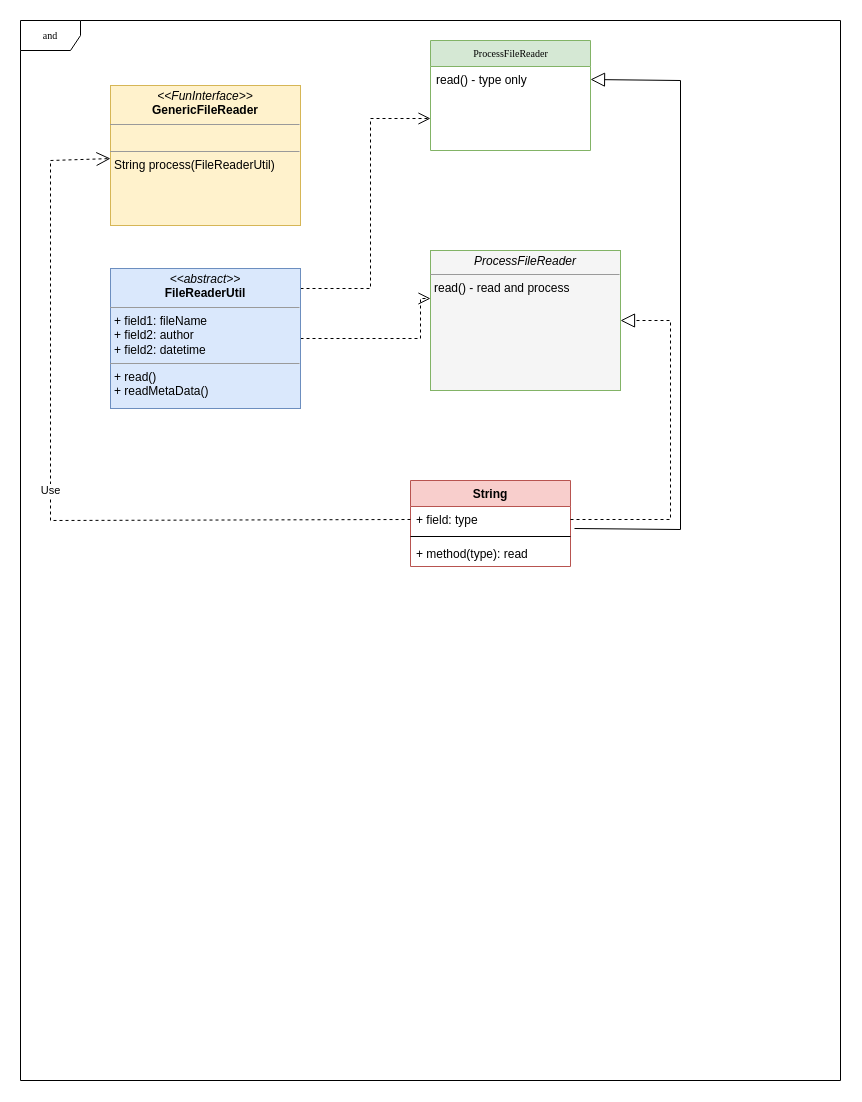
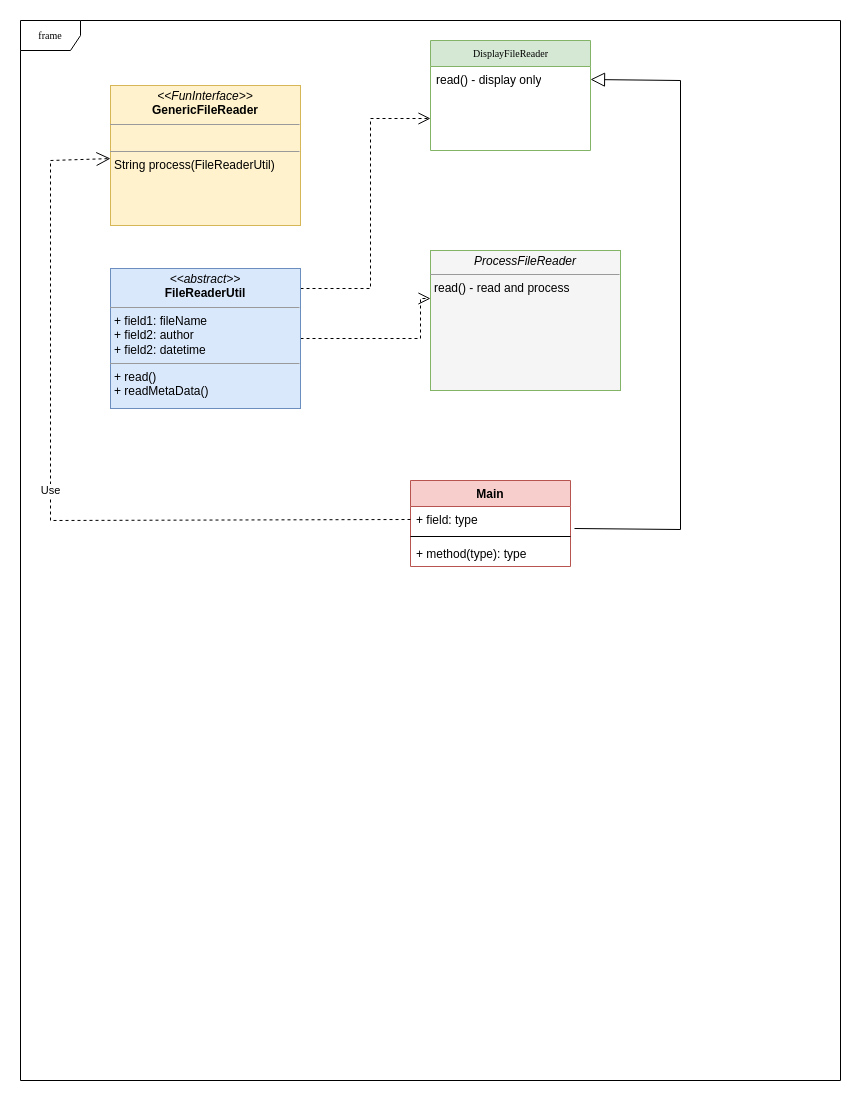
(51, 36) -> (51, 36)
(511, 54) -> (511, 54)
(491, 81) -> (498, 81)
(671, 453) -> none
(490, 494) -> (490, 494)
(479, 554) -> (479, 554)
